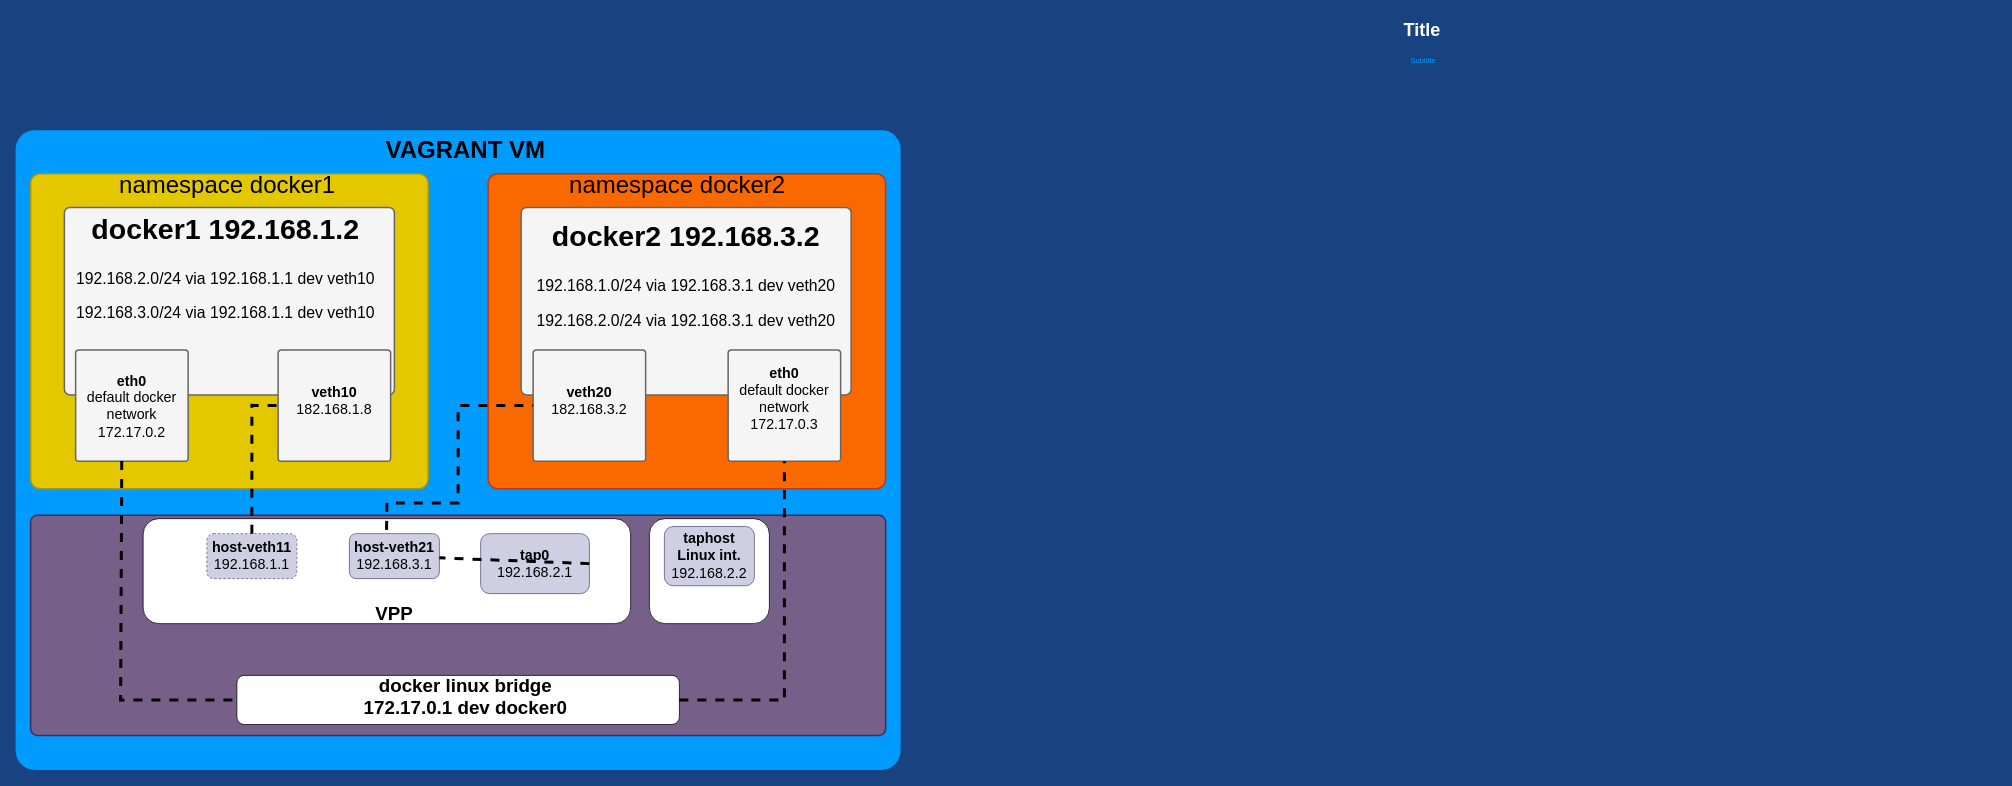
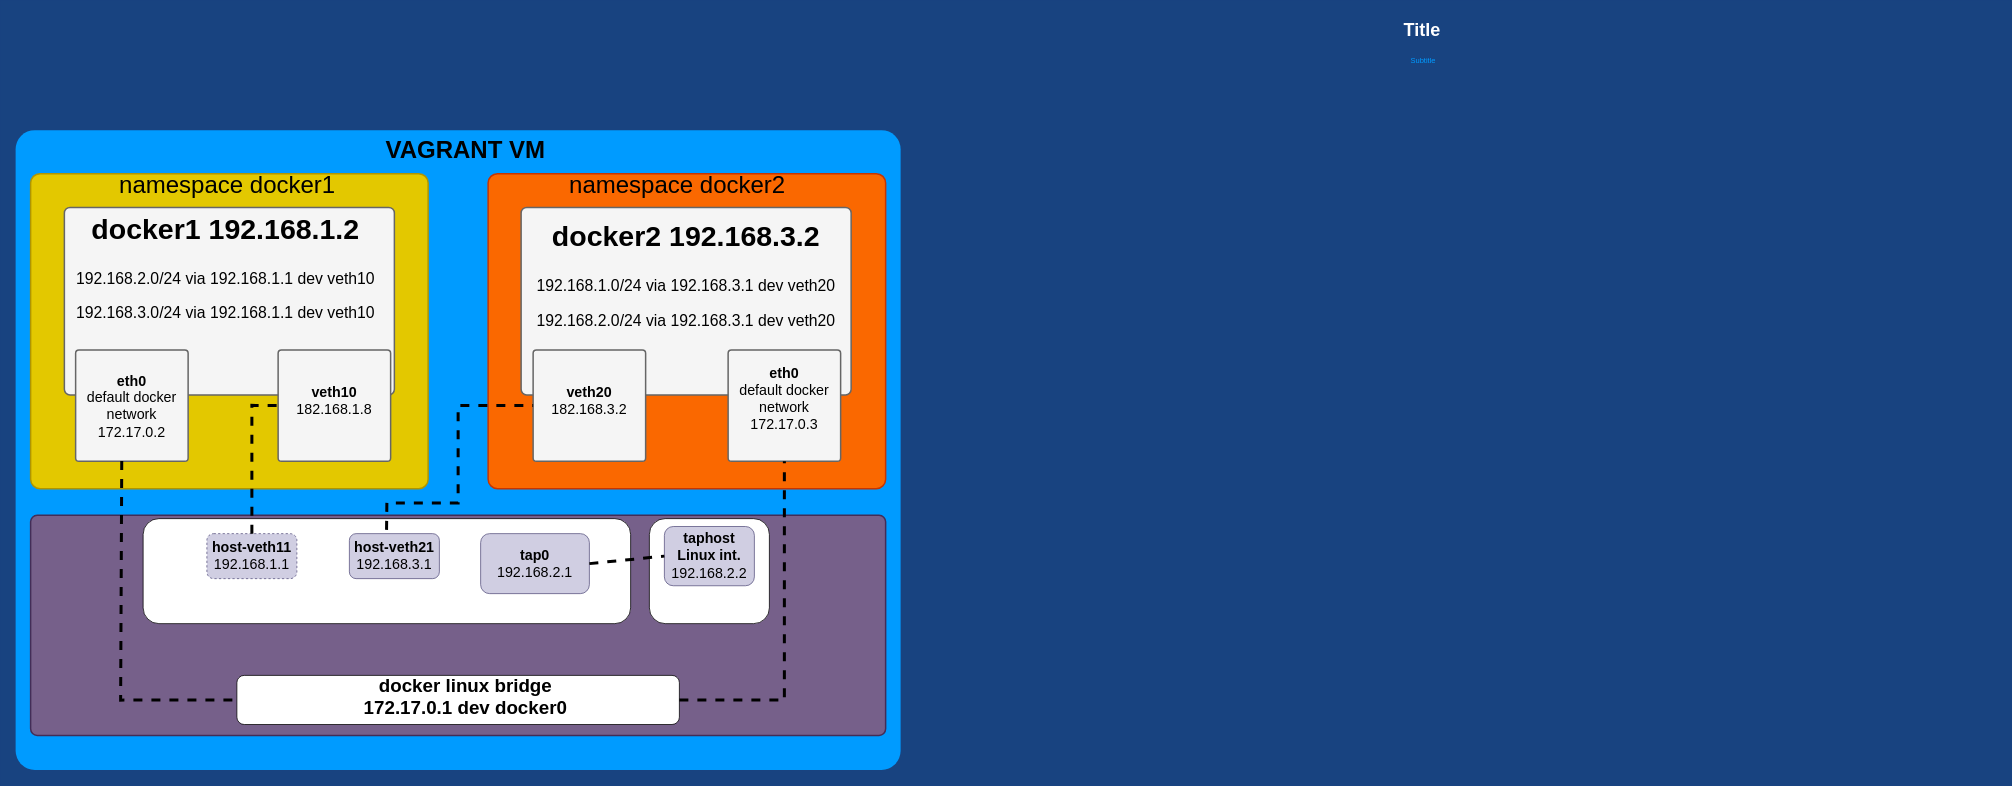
(514, 561) -> (626, 560)
(394, 612) -> none
